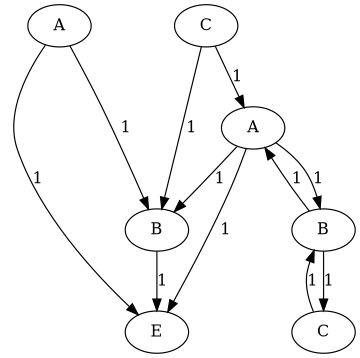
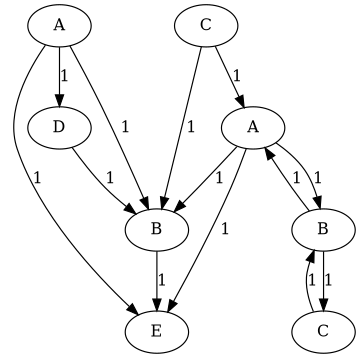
none -> (59, 128)
